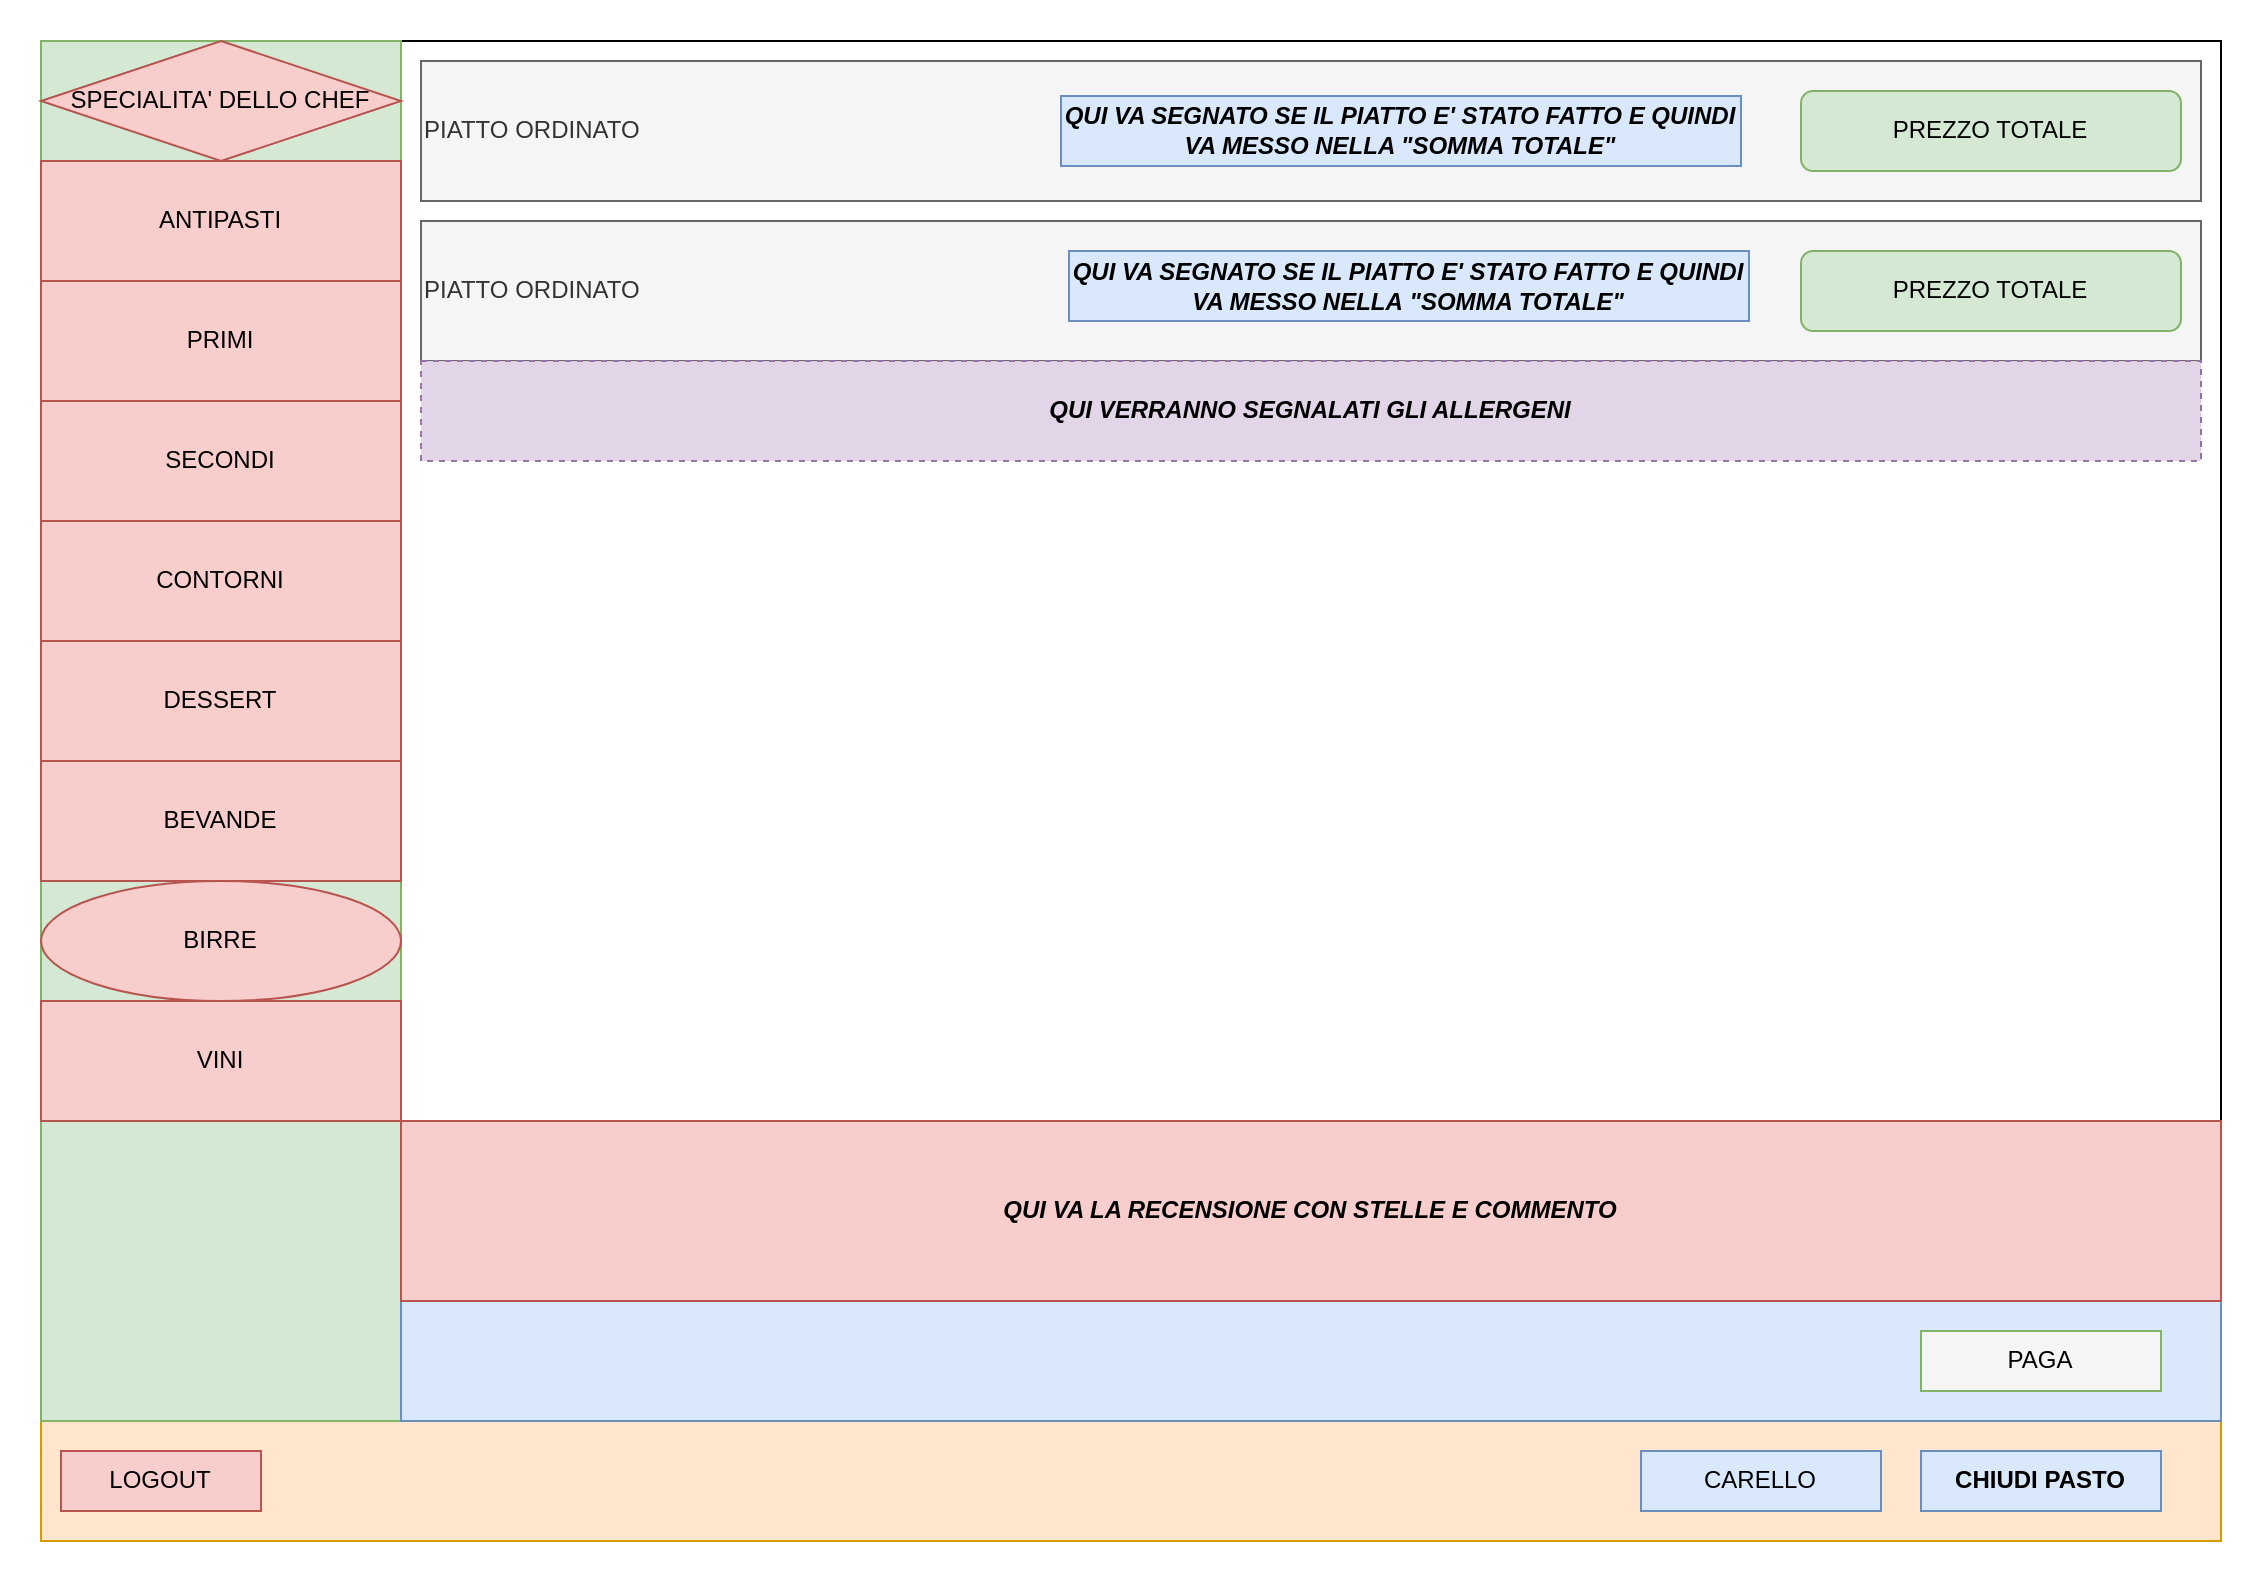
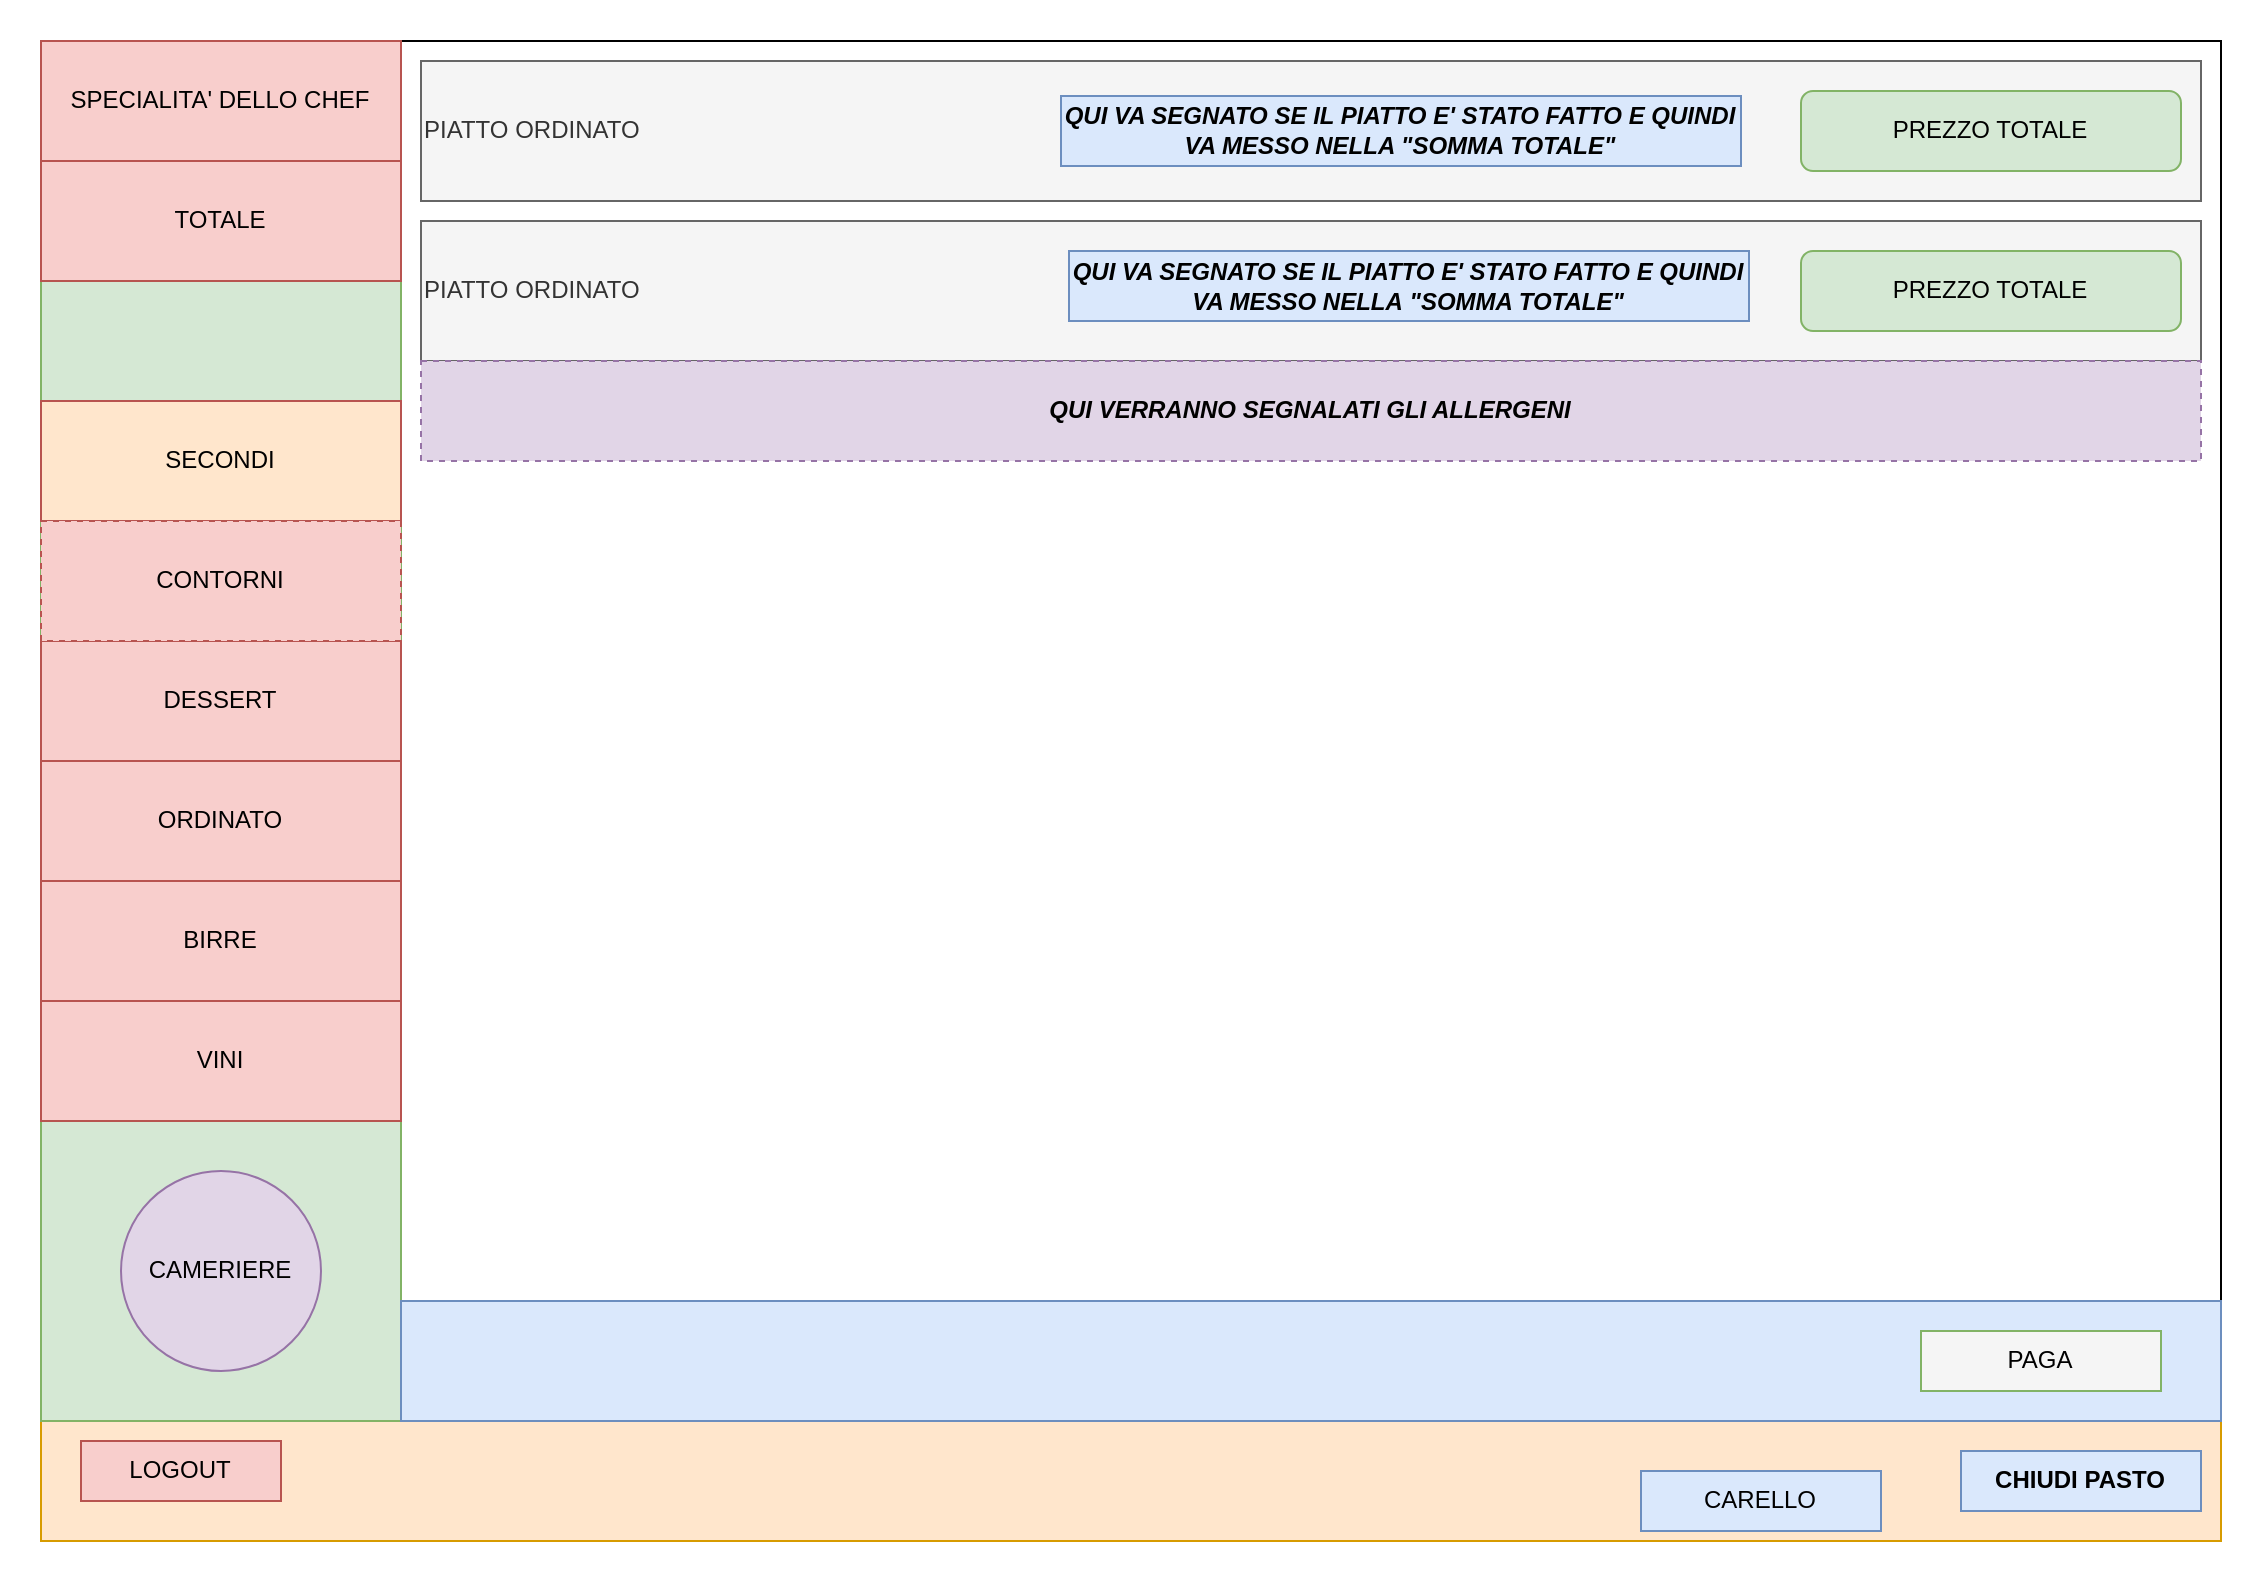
(221, 101) -> (221, 101)
(221, 221) -> (221, 221)
(221, 341) -> none
(221, 461) -> (221, 461)
(221, 581) -> (221, 581)
(221, 821) -> (221, 821)
(221, 941) -> (221, 941)
(1311, 1211) -> none
none -> (221, 1271)
(161, 1481) -> (181, 1471)
(1761, 1481) -> (1761, 1501)
(2041, 1481) -> (2081, 1481)
